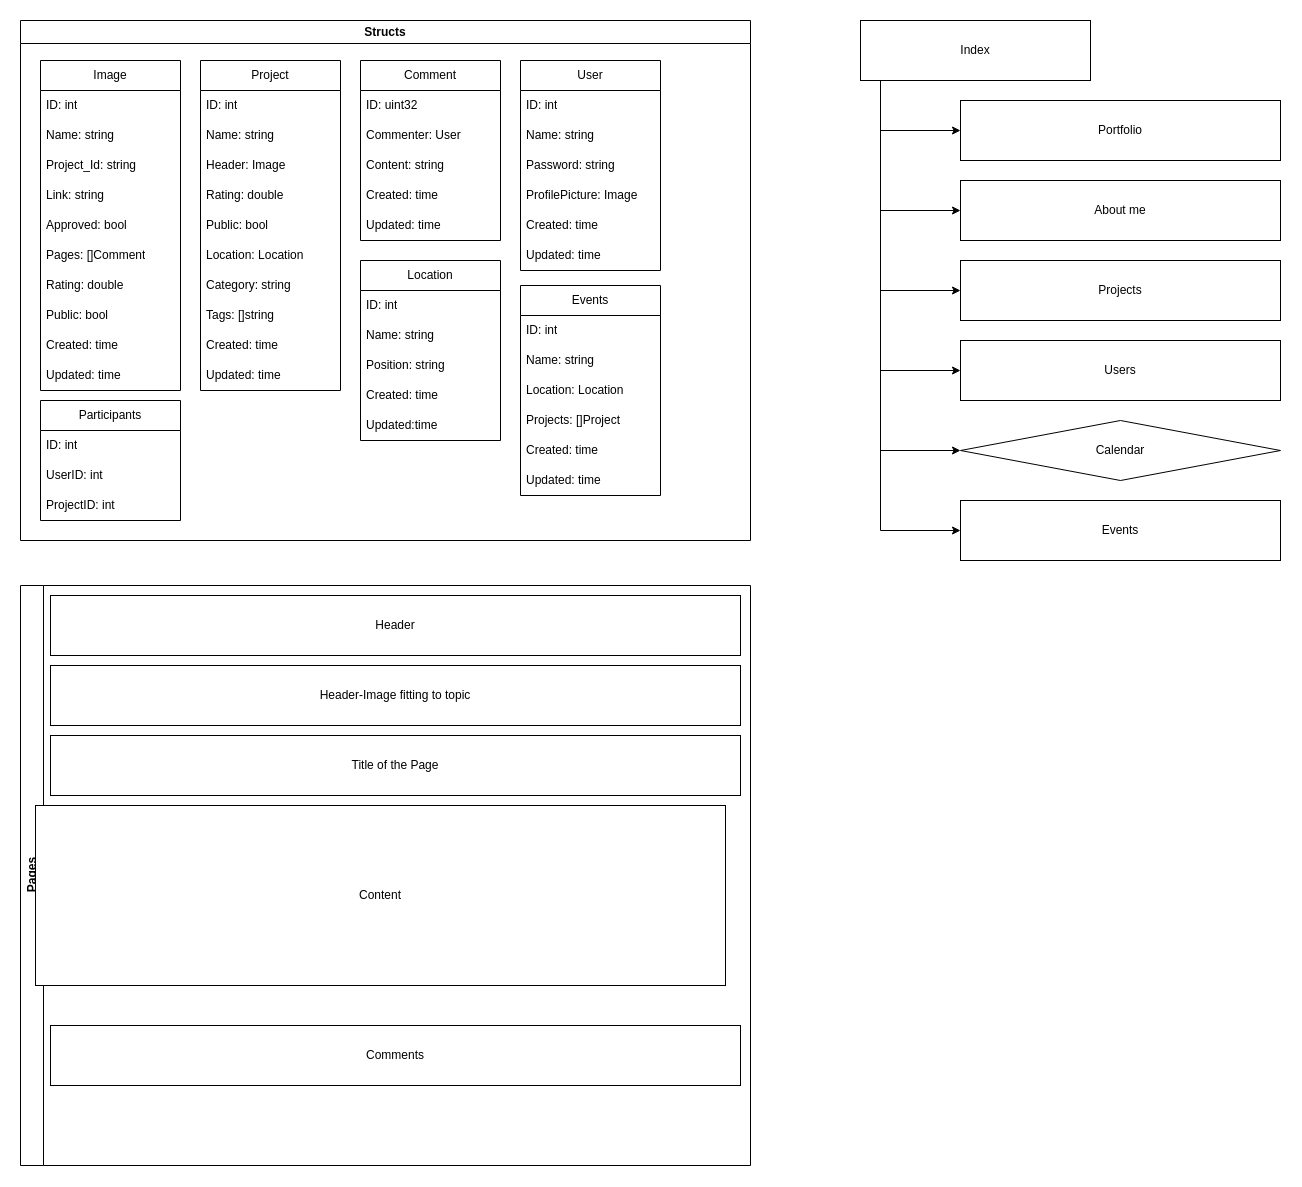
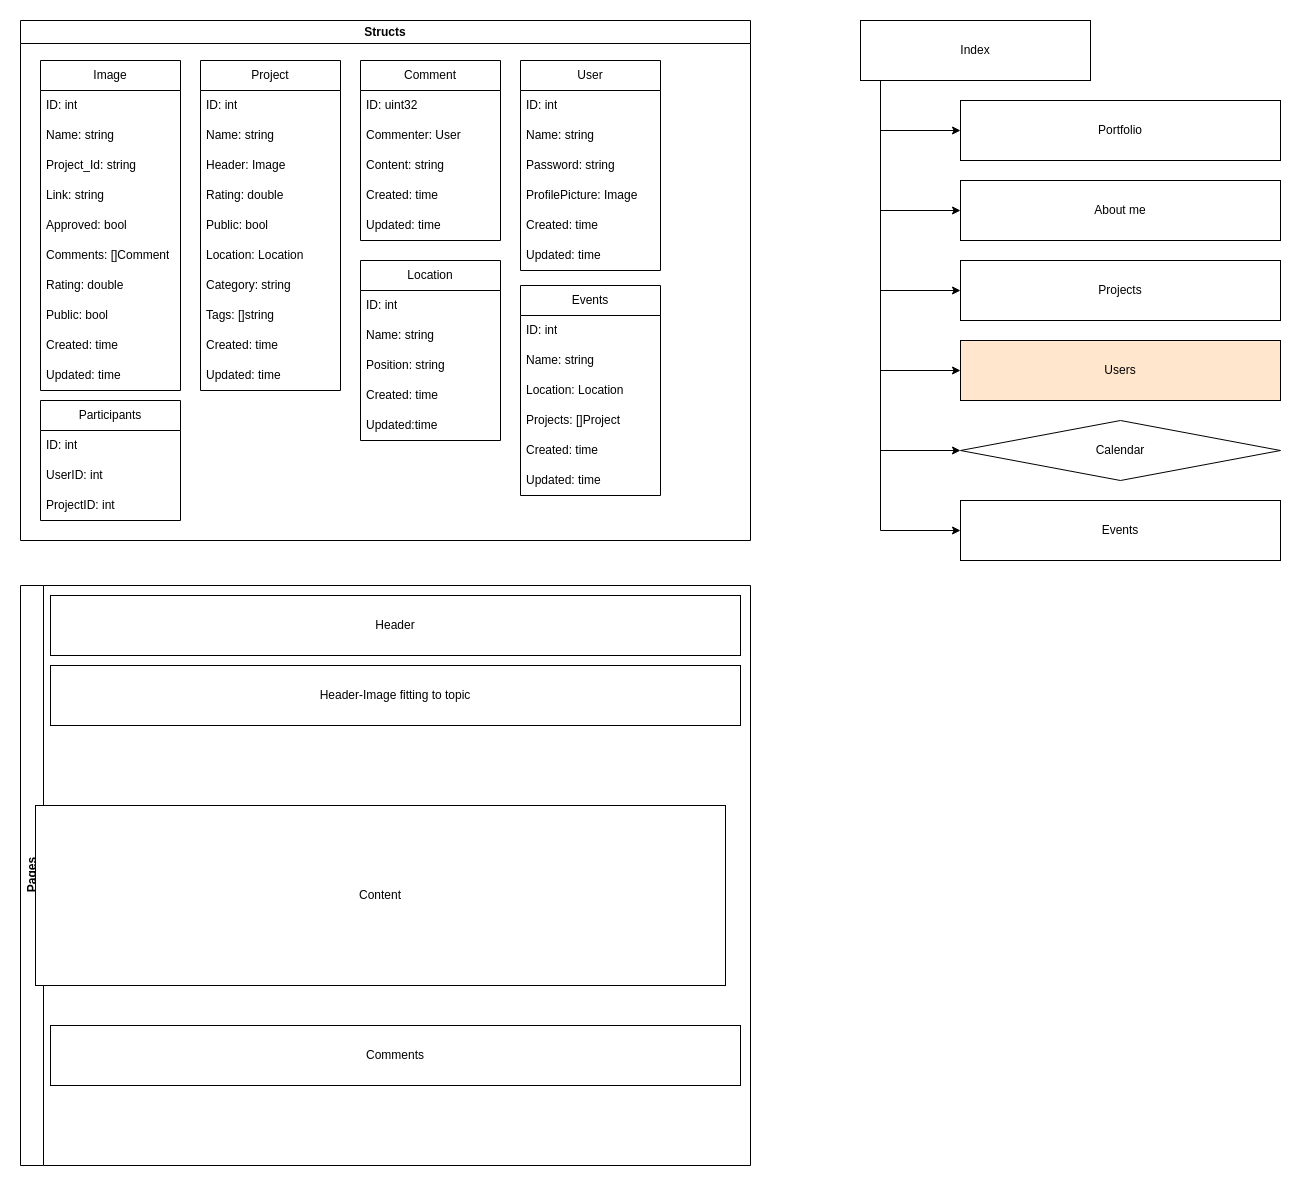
(97, 256) -> (107, 256)
(1121, 371) -> (1121, 371)
(396, 766) -> none
